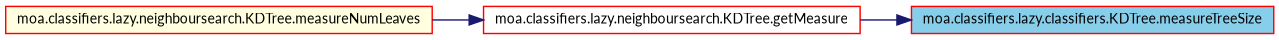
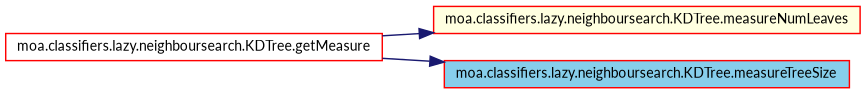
(451, 20) -> (401, 35)
(1093, 20) -> (647, 74)
